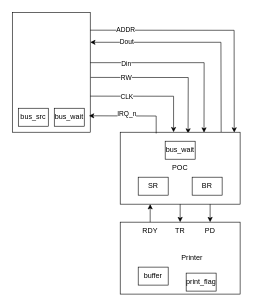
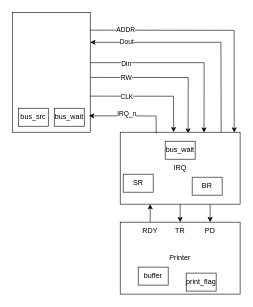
(180, 168) -> (180, 168)
(153, 186) -> (138, 183)
(192, 258) -> (180, 258)
